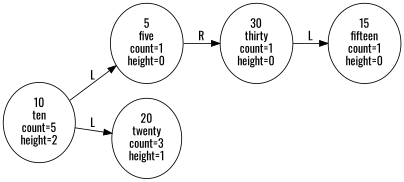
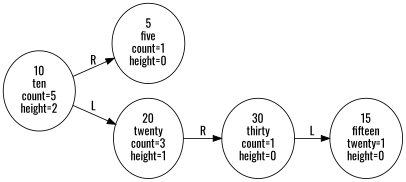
(198, 43) -> (198, 138)
(365, 43) -> (366, 138)
(93, 76) -> (94, 61)
